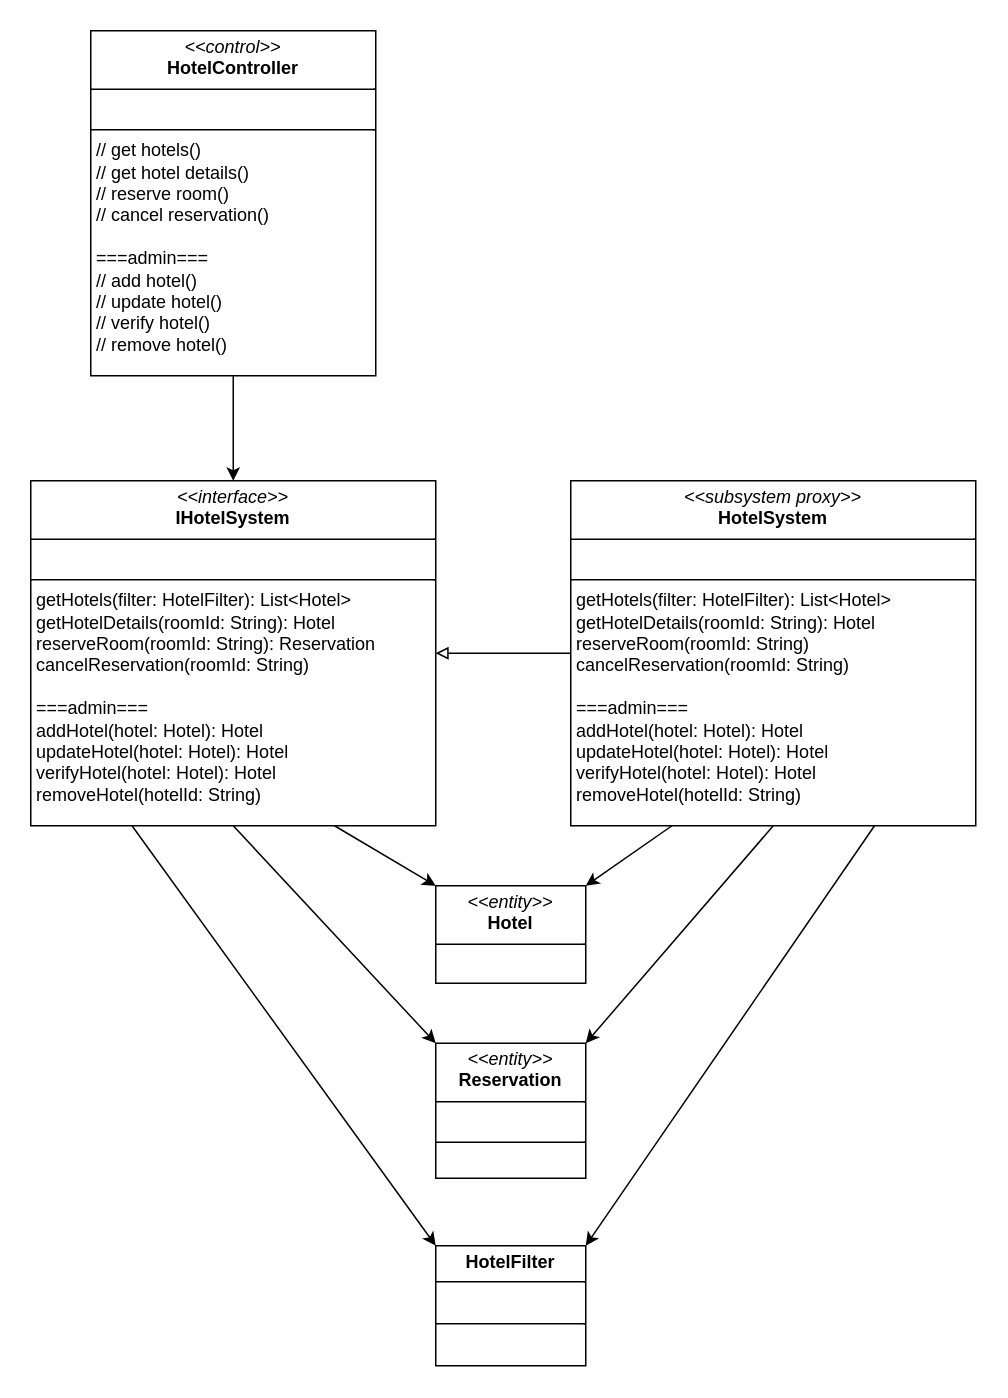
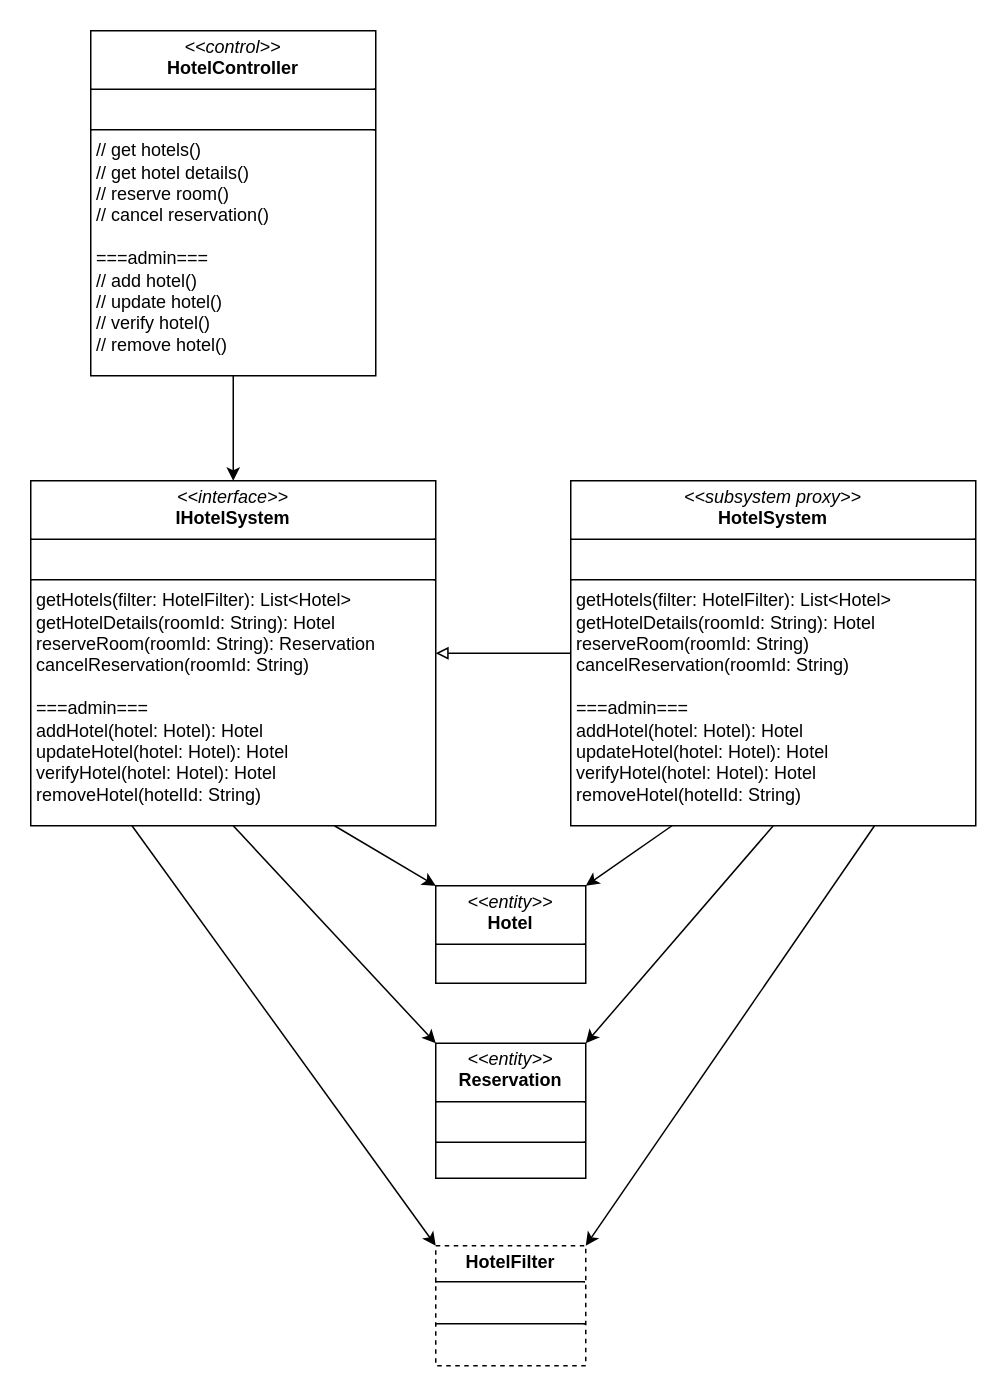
(511, 1306) -> (511, 1306)
